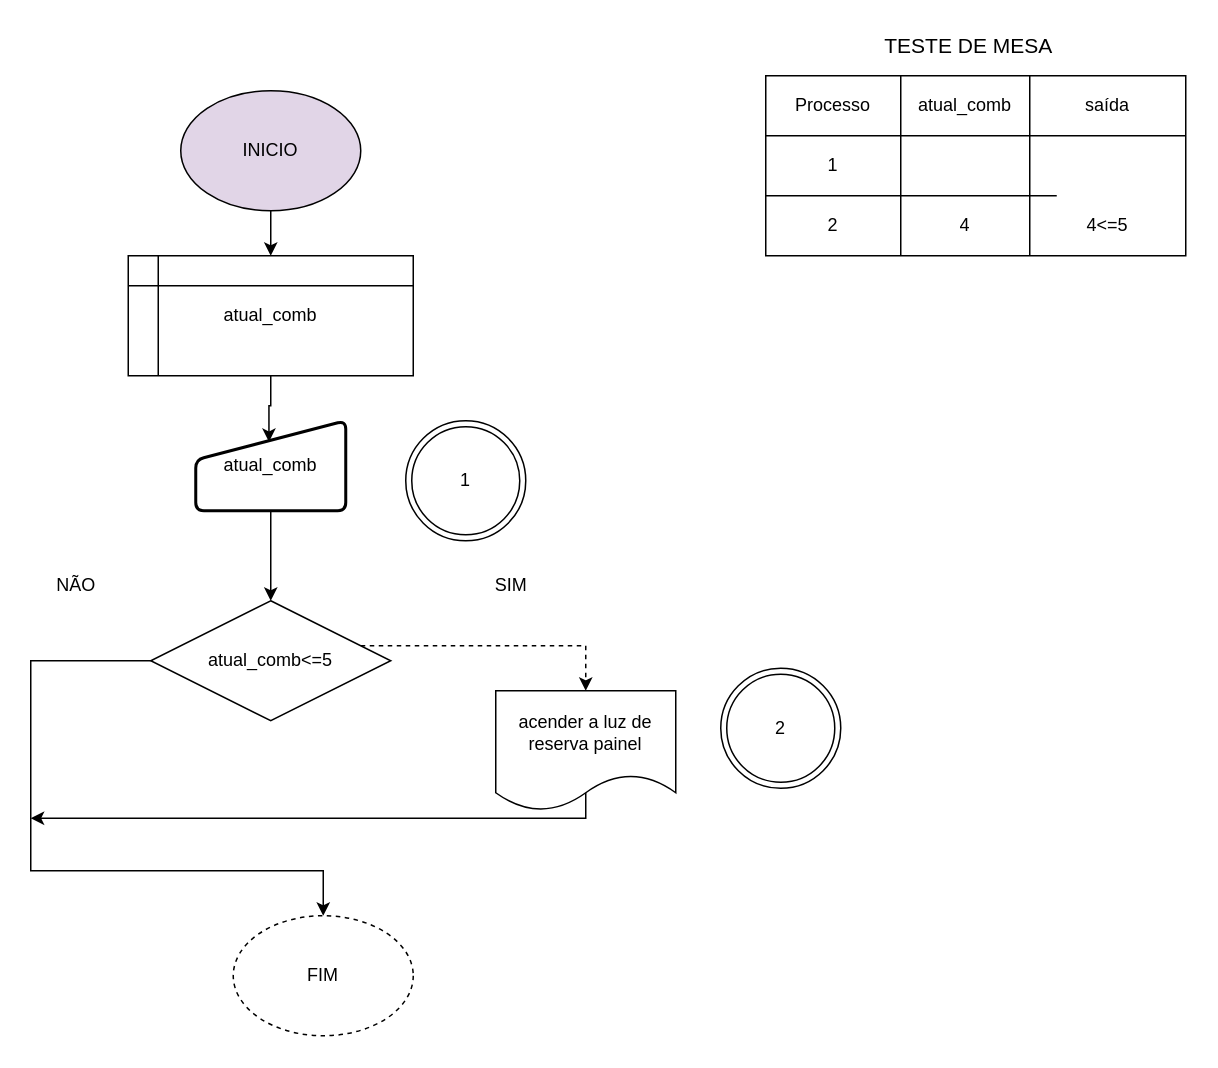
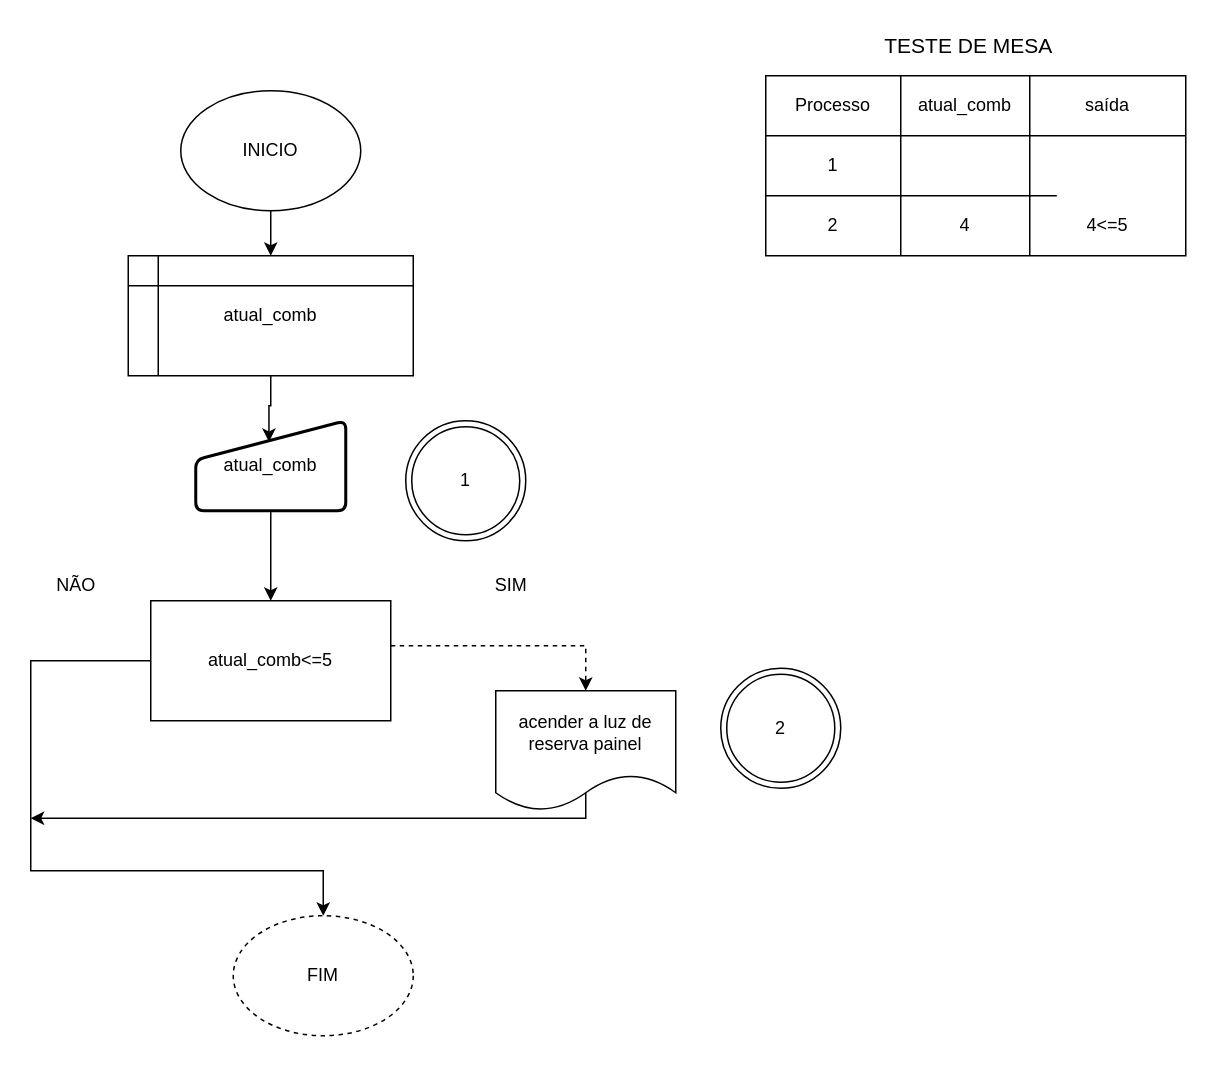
(271, 151) -> (271, 151)
(271, 661) -> (271, 661)
